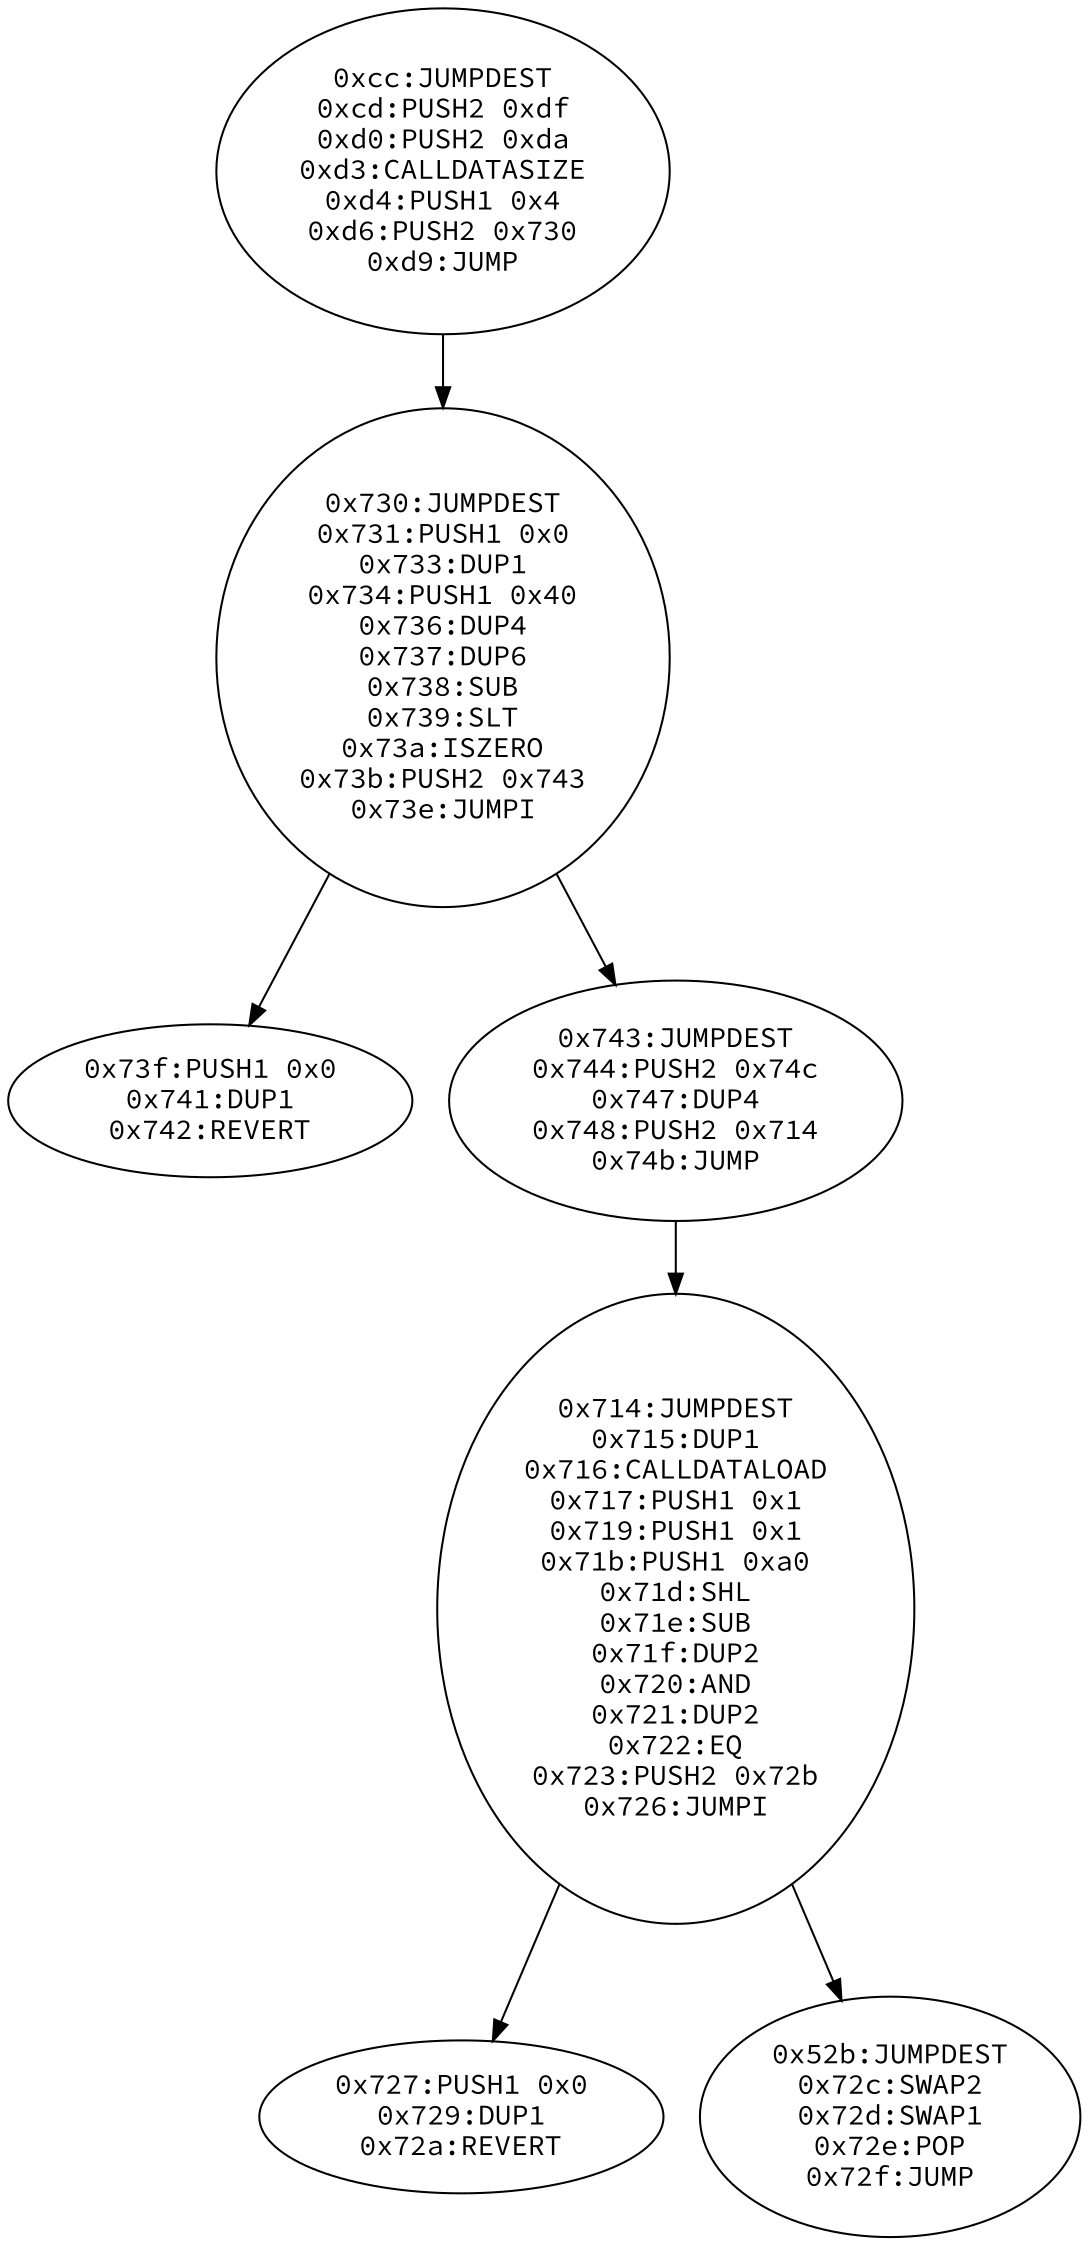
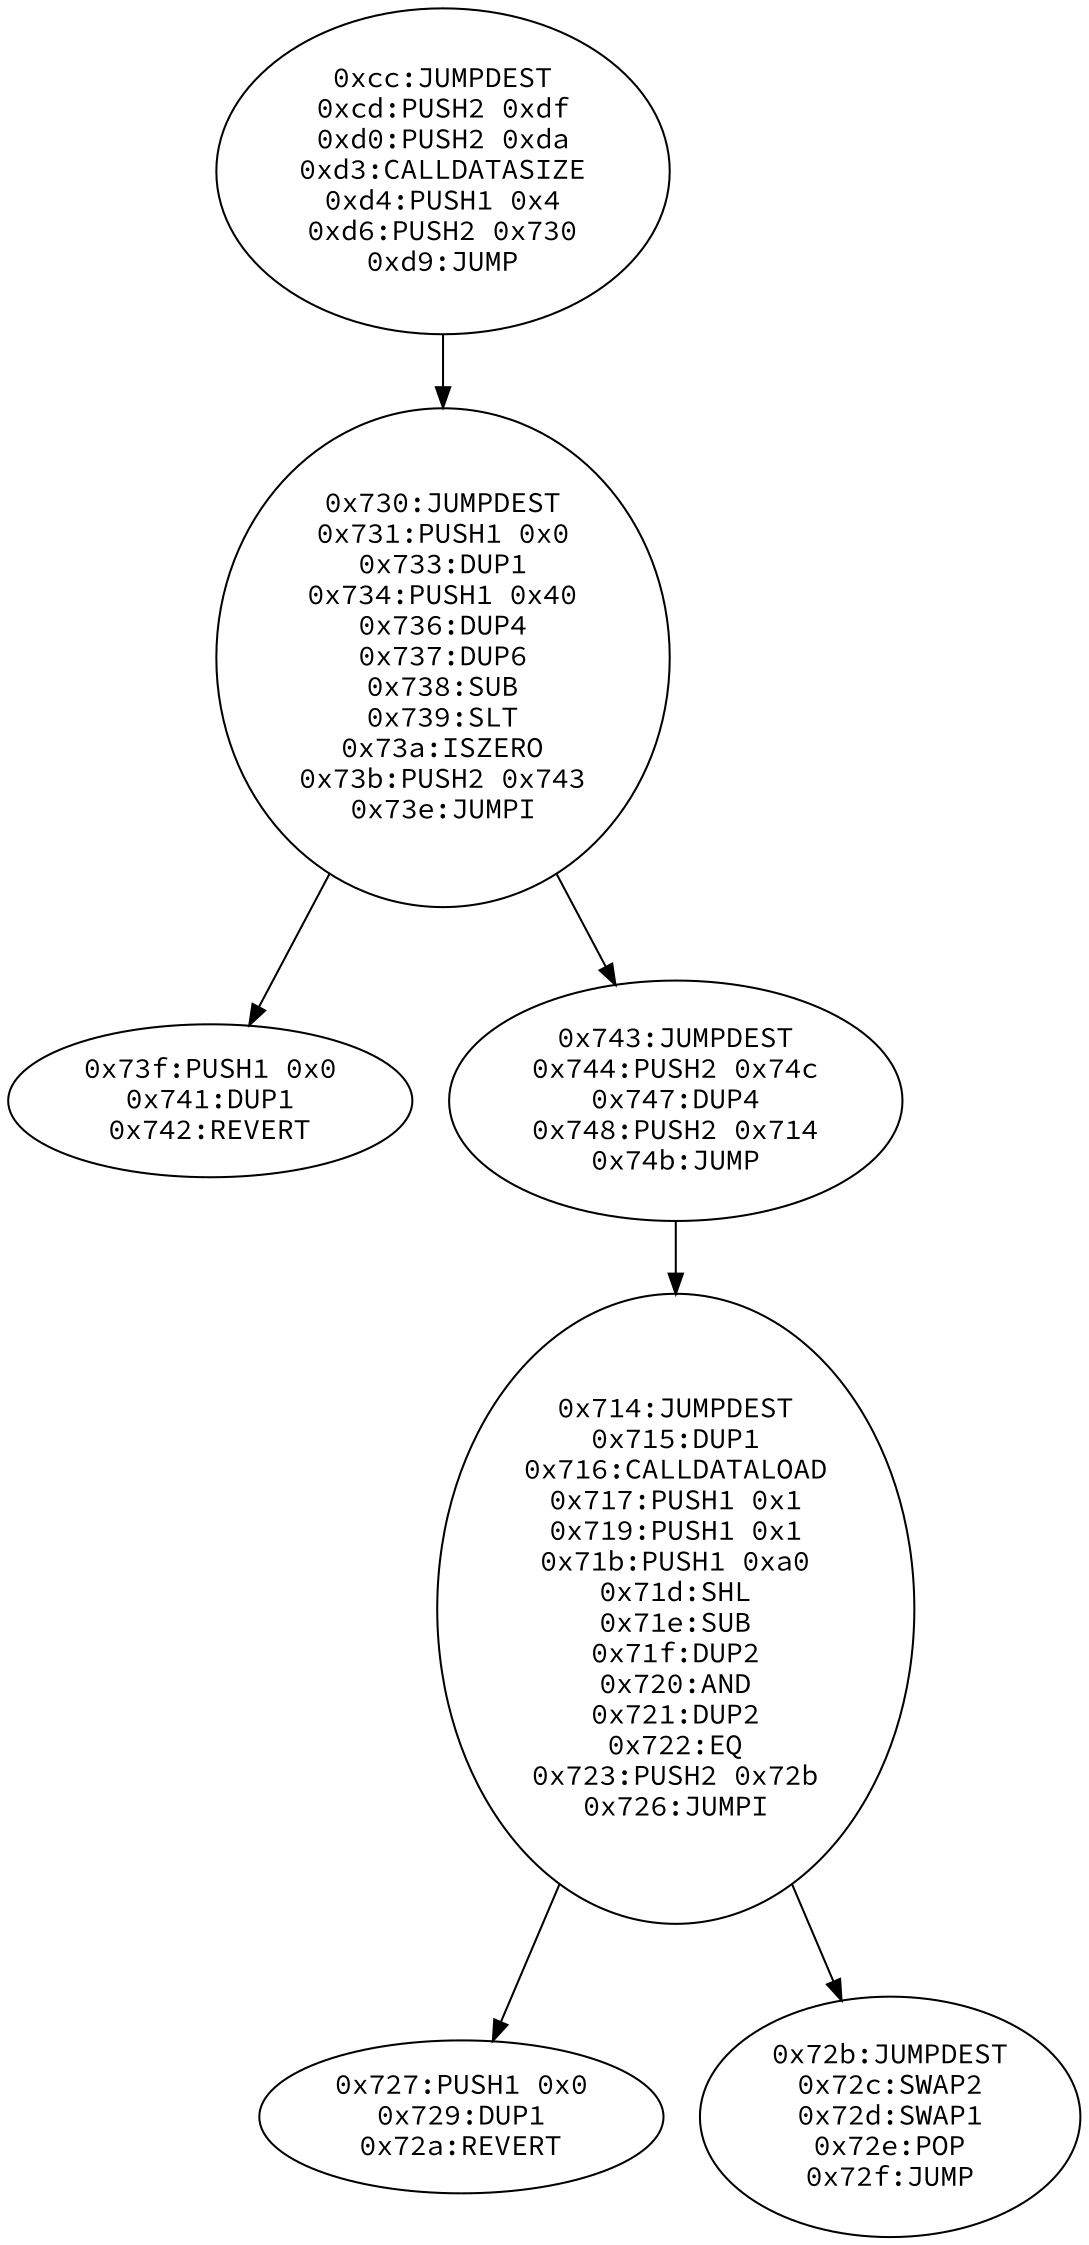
(890, 2117) -> (890, 2117)
